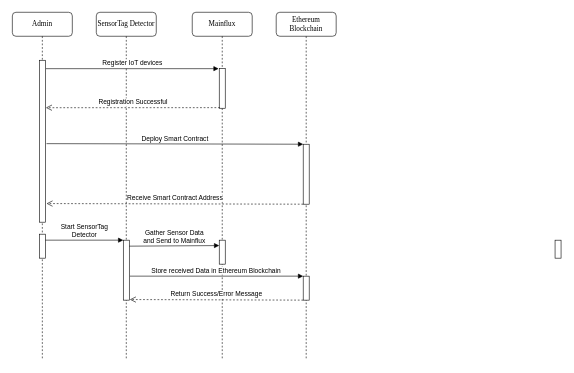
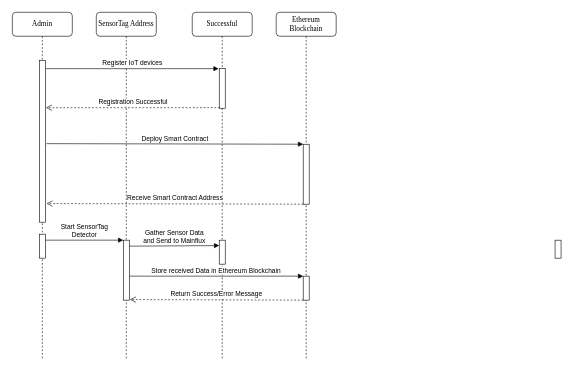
(126, 24) -> (126, 24)
(222, 24) -> (222, 24)
